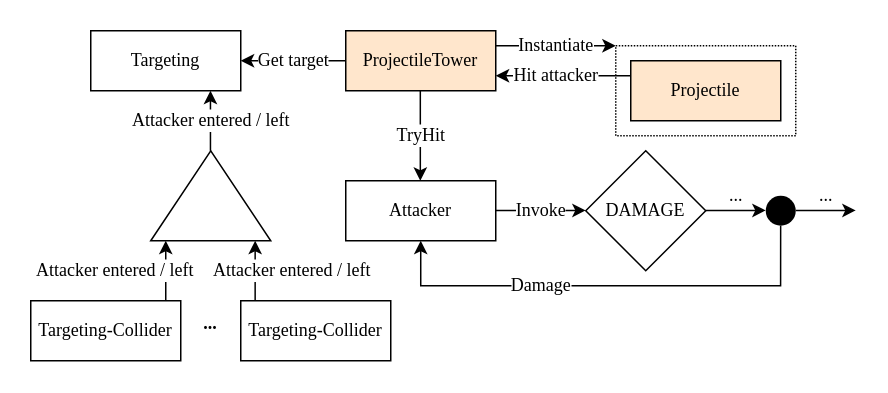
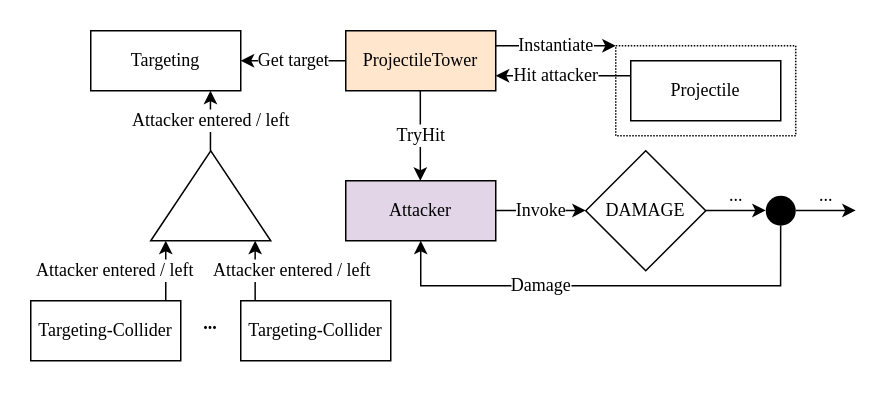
(706, 91) -> (706, 91)
(421, 211) -> (421, 211)
